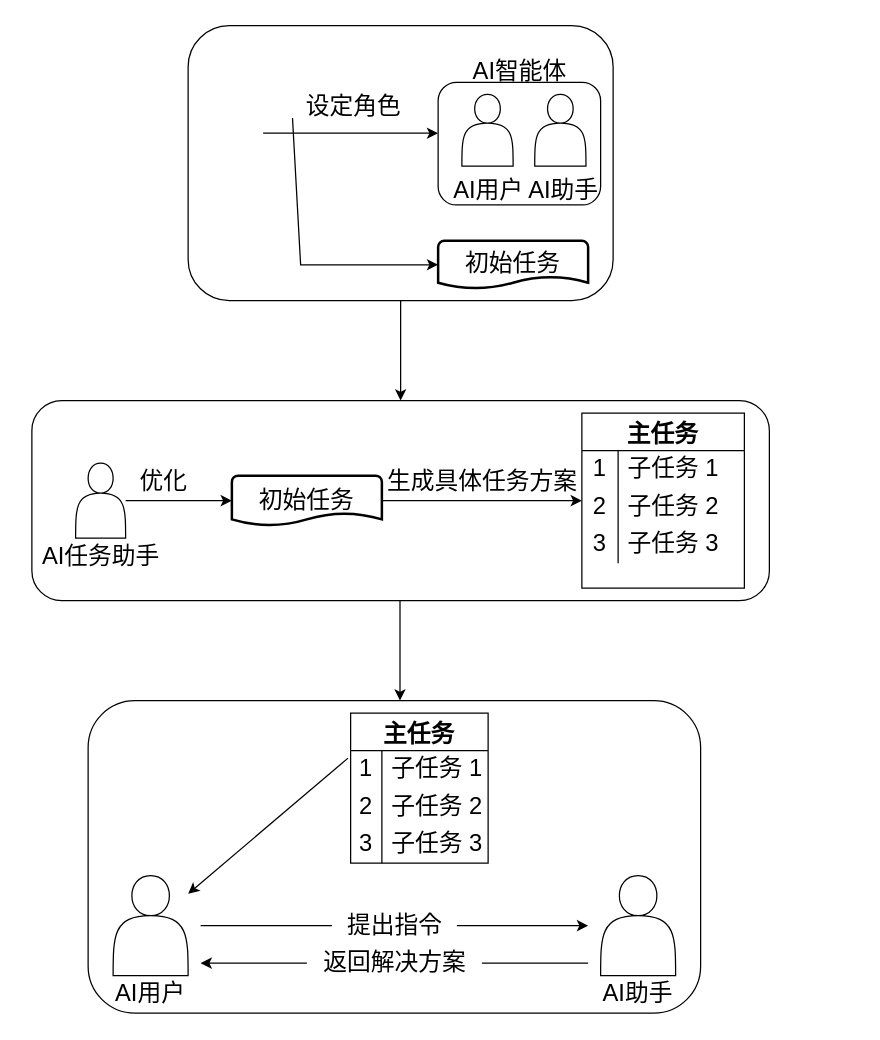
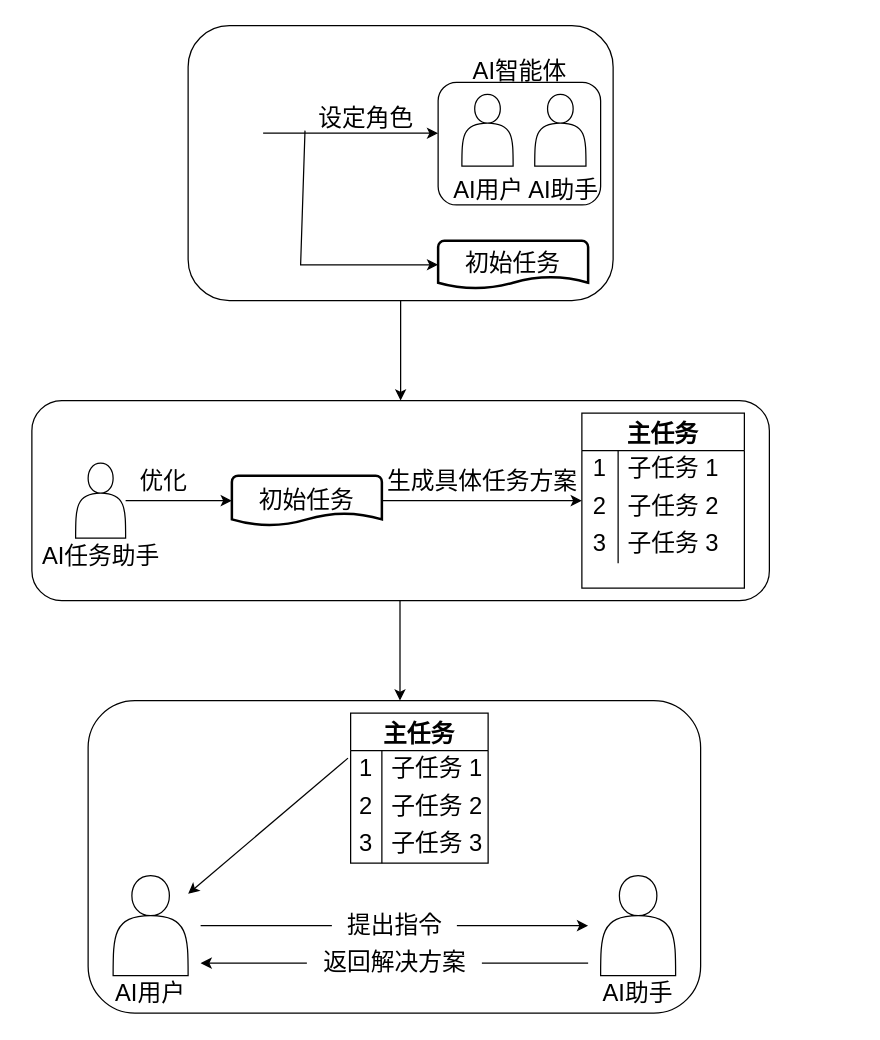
(353, 107) -> (366, 119)
